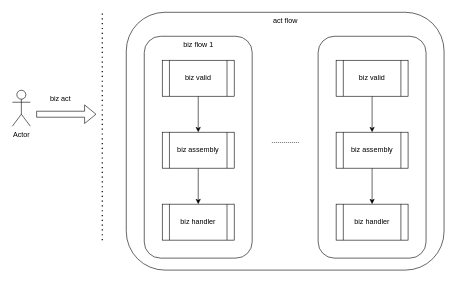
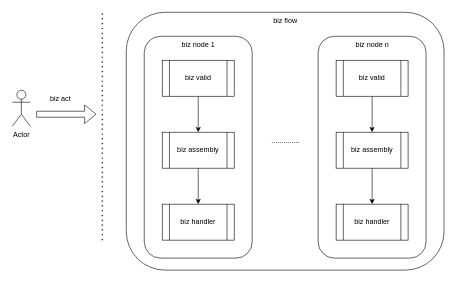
(286, 21) -> (286, 21)
(199, 45) -> (199, 45)
none -> (372, 45)
